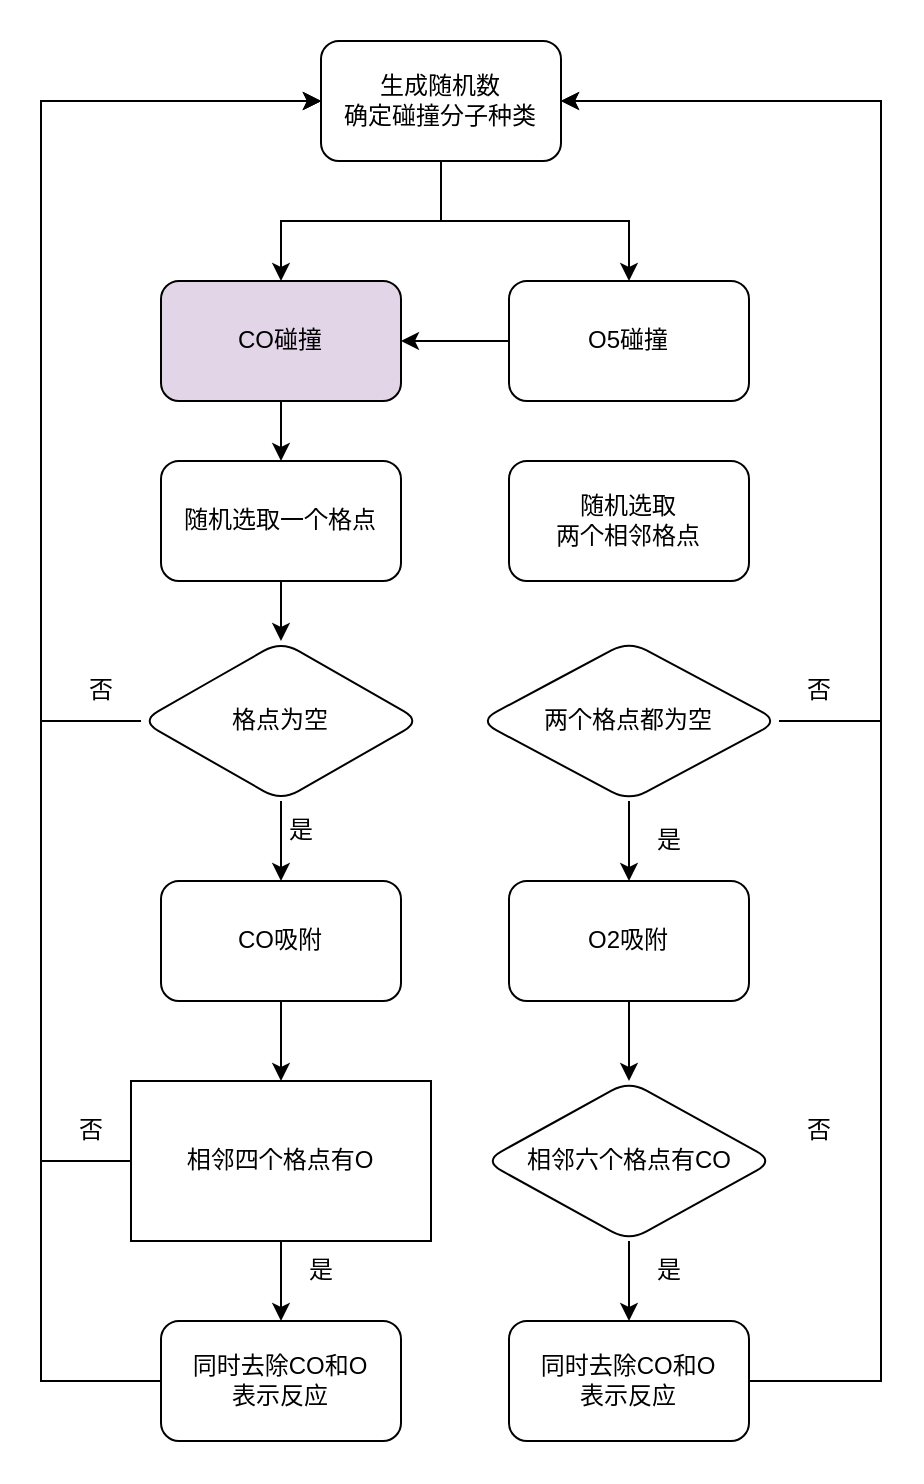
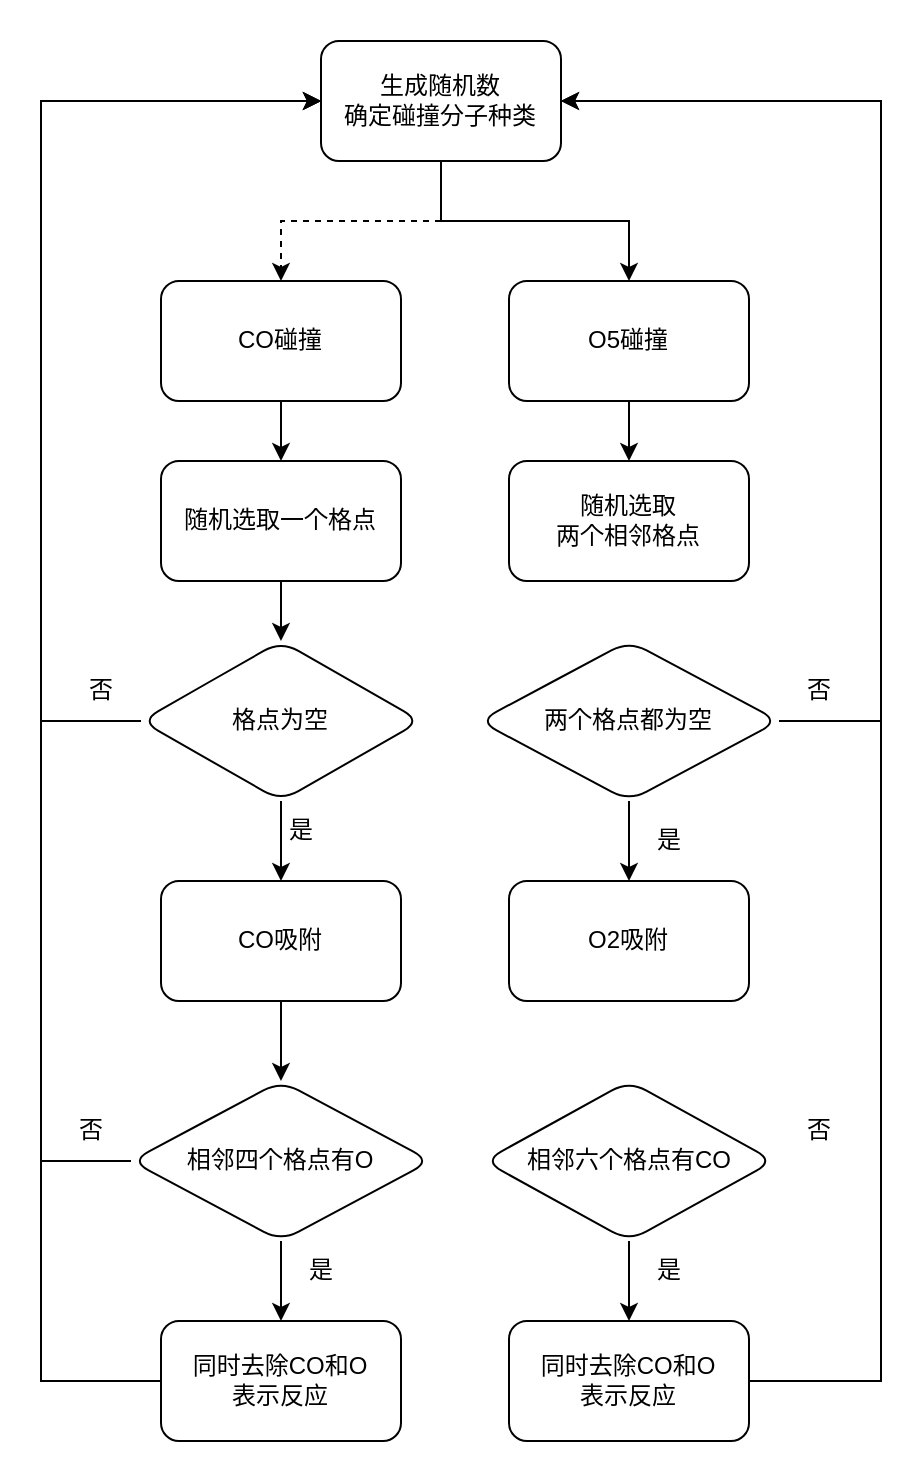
(336, 221) -> (336, 221)
(281, 341) -> (281, 341)
(462, 341) -> (629, 438)
(629, 1034) -> none
(281, 1161) -> (281, 1161)
